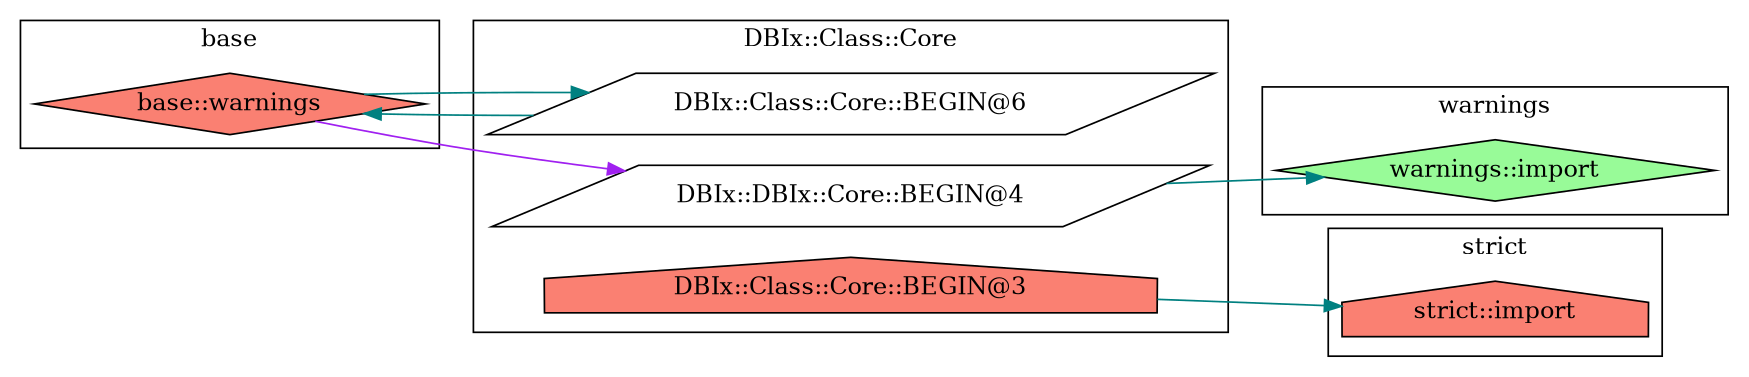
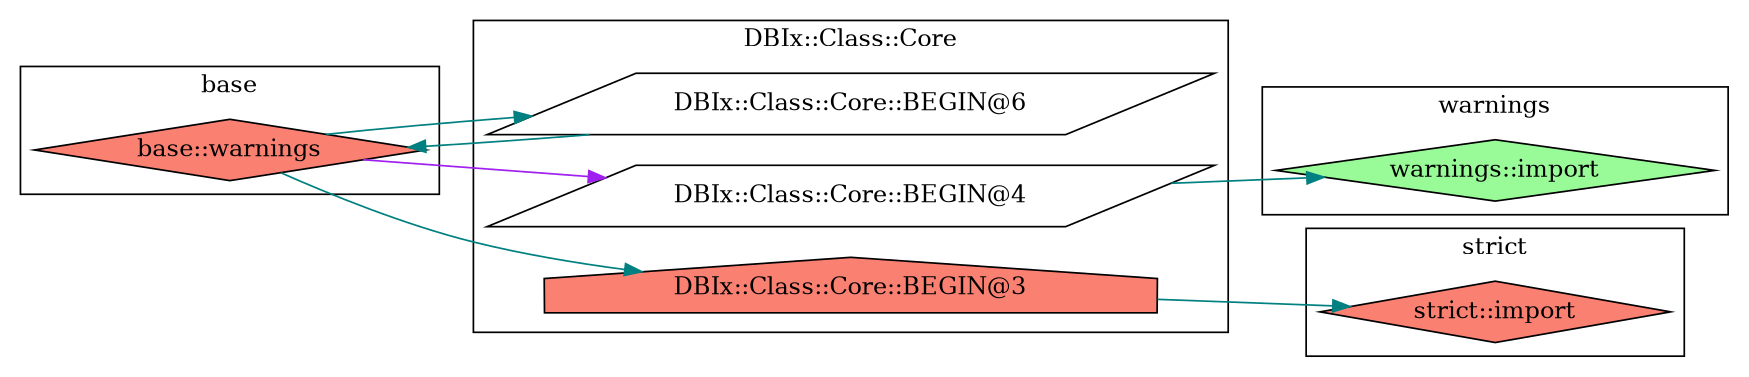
(851, 196) -> (851, 196)
none -> (449, 235)
(1495, 312) -> (1495, 312)
